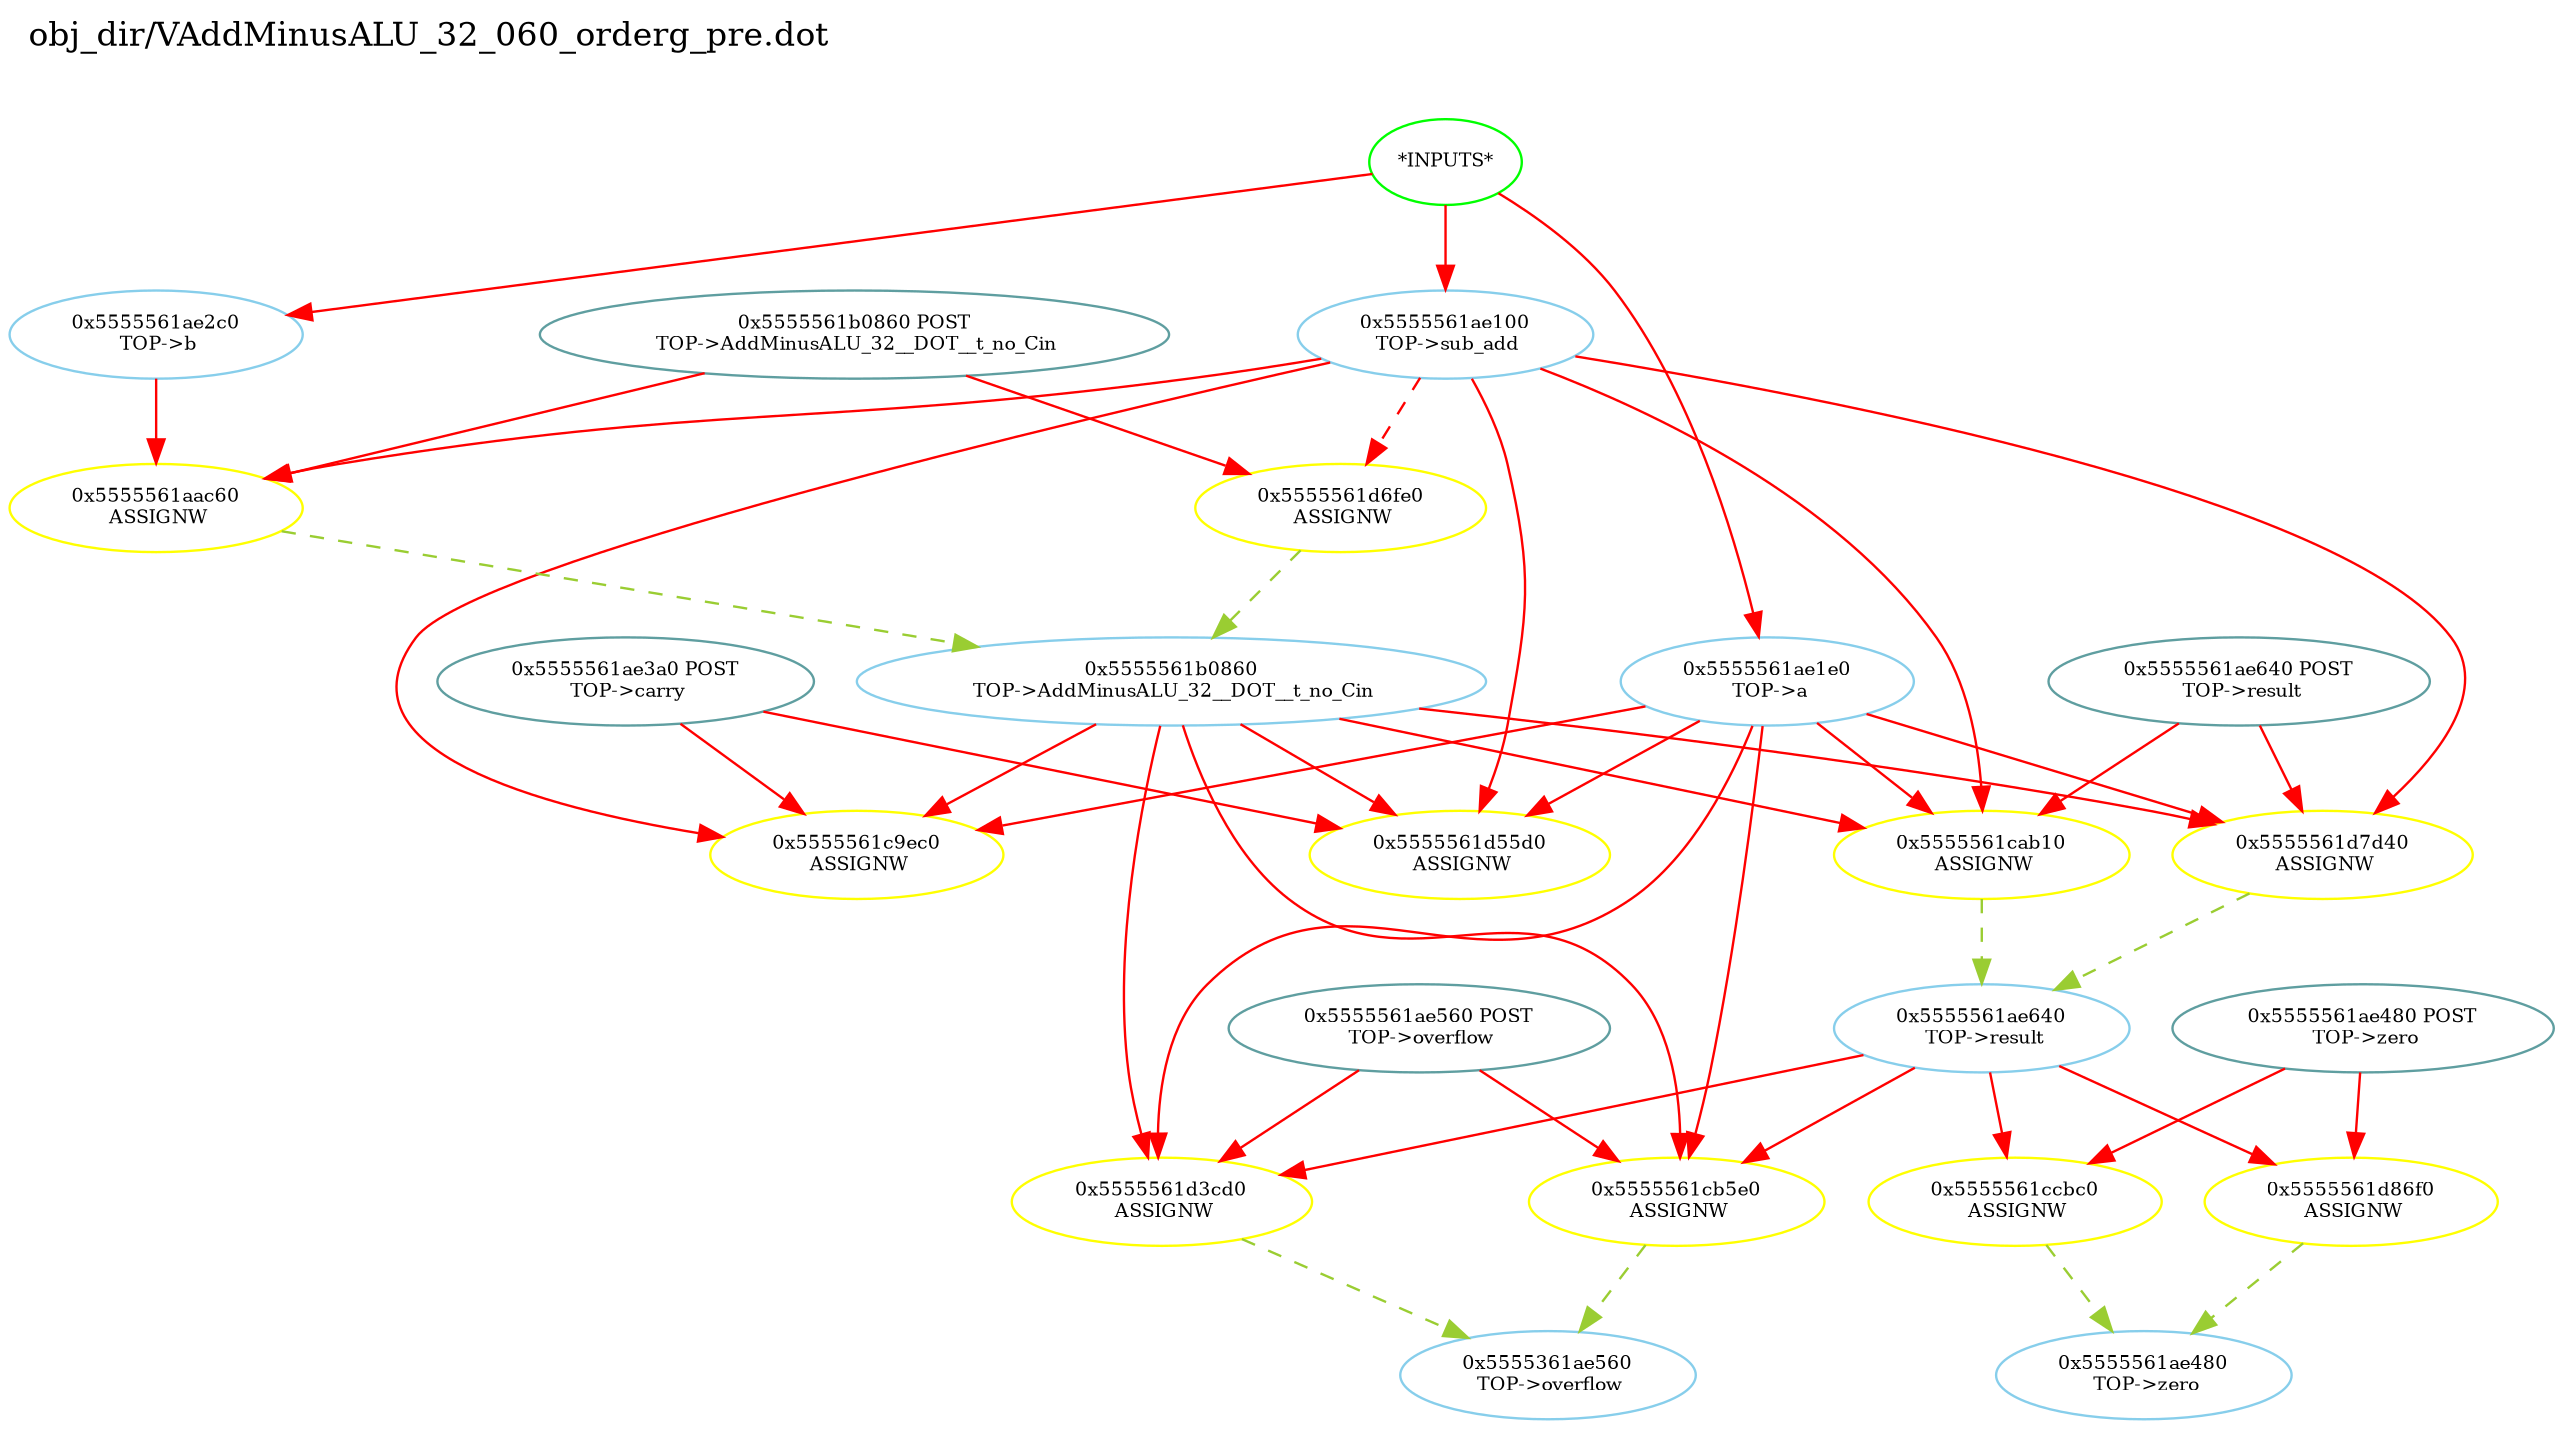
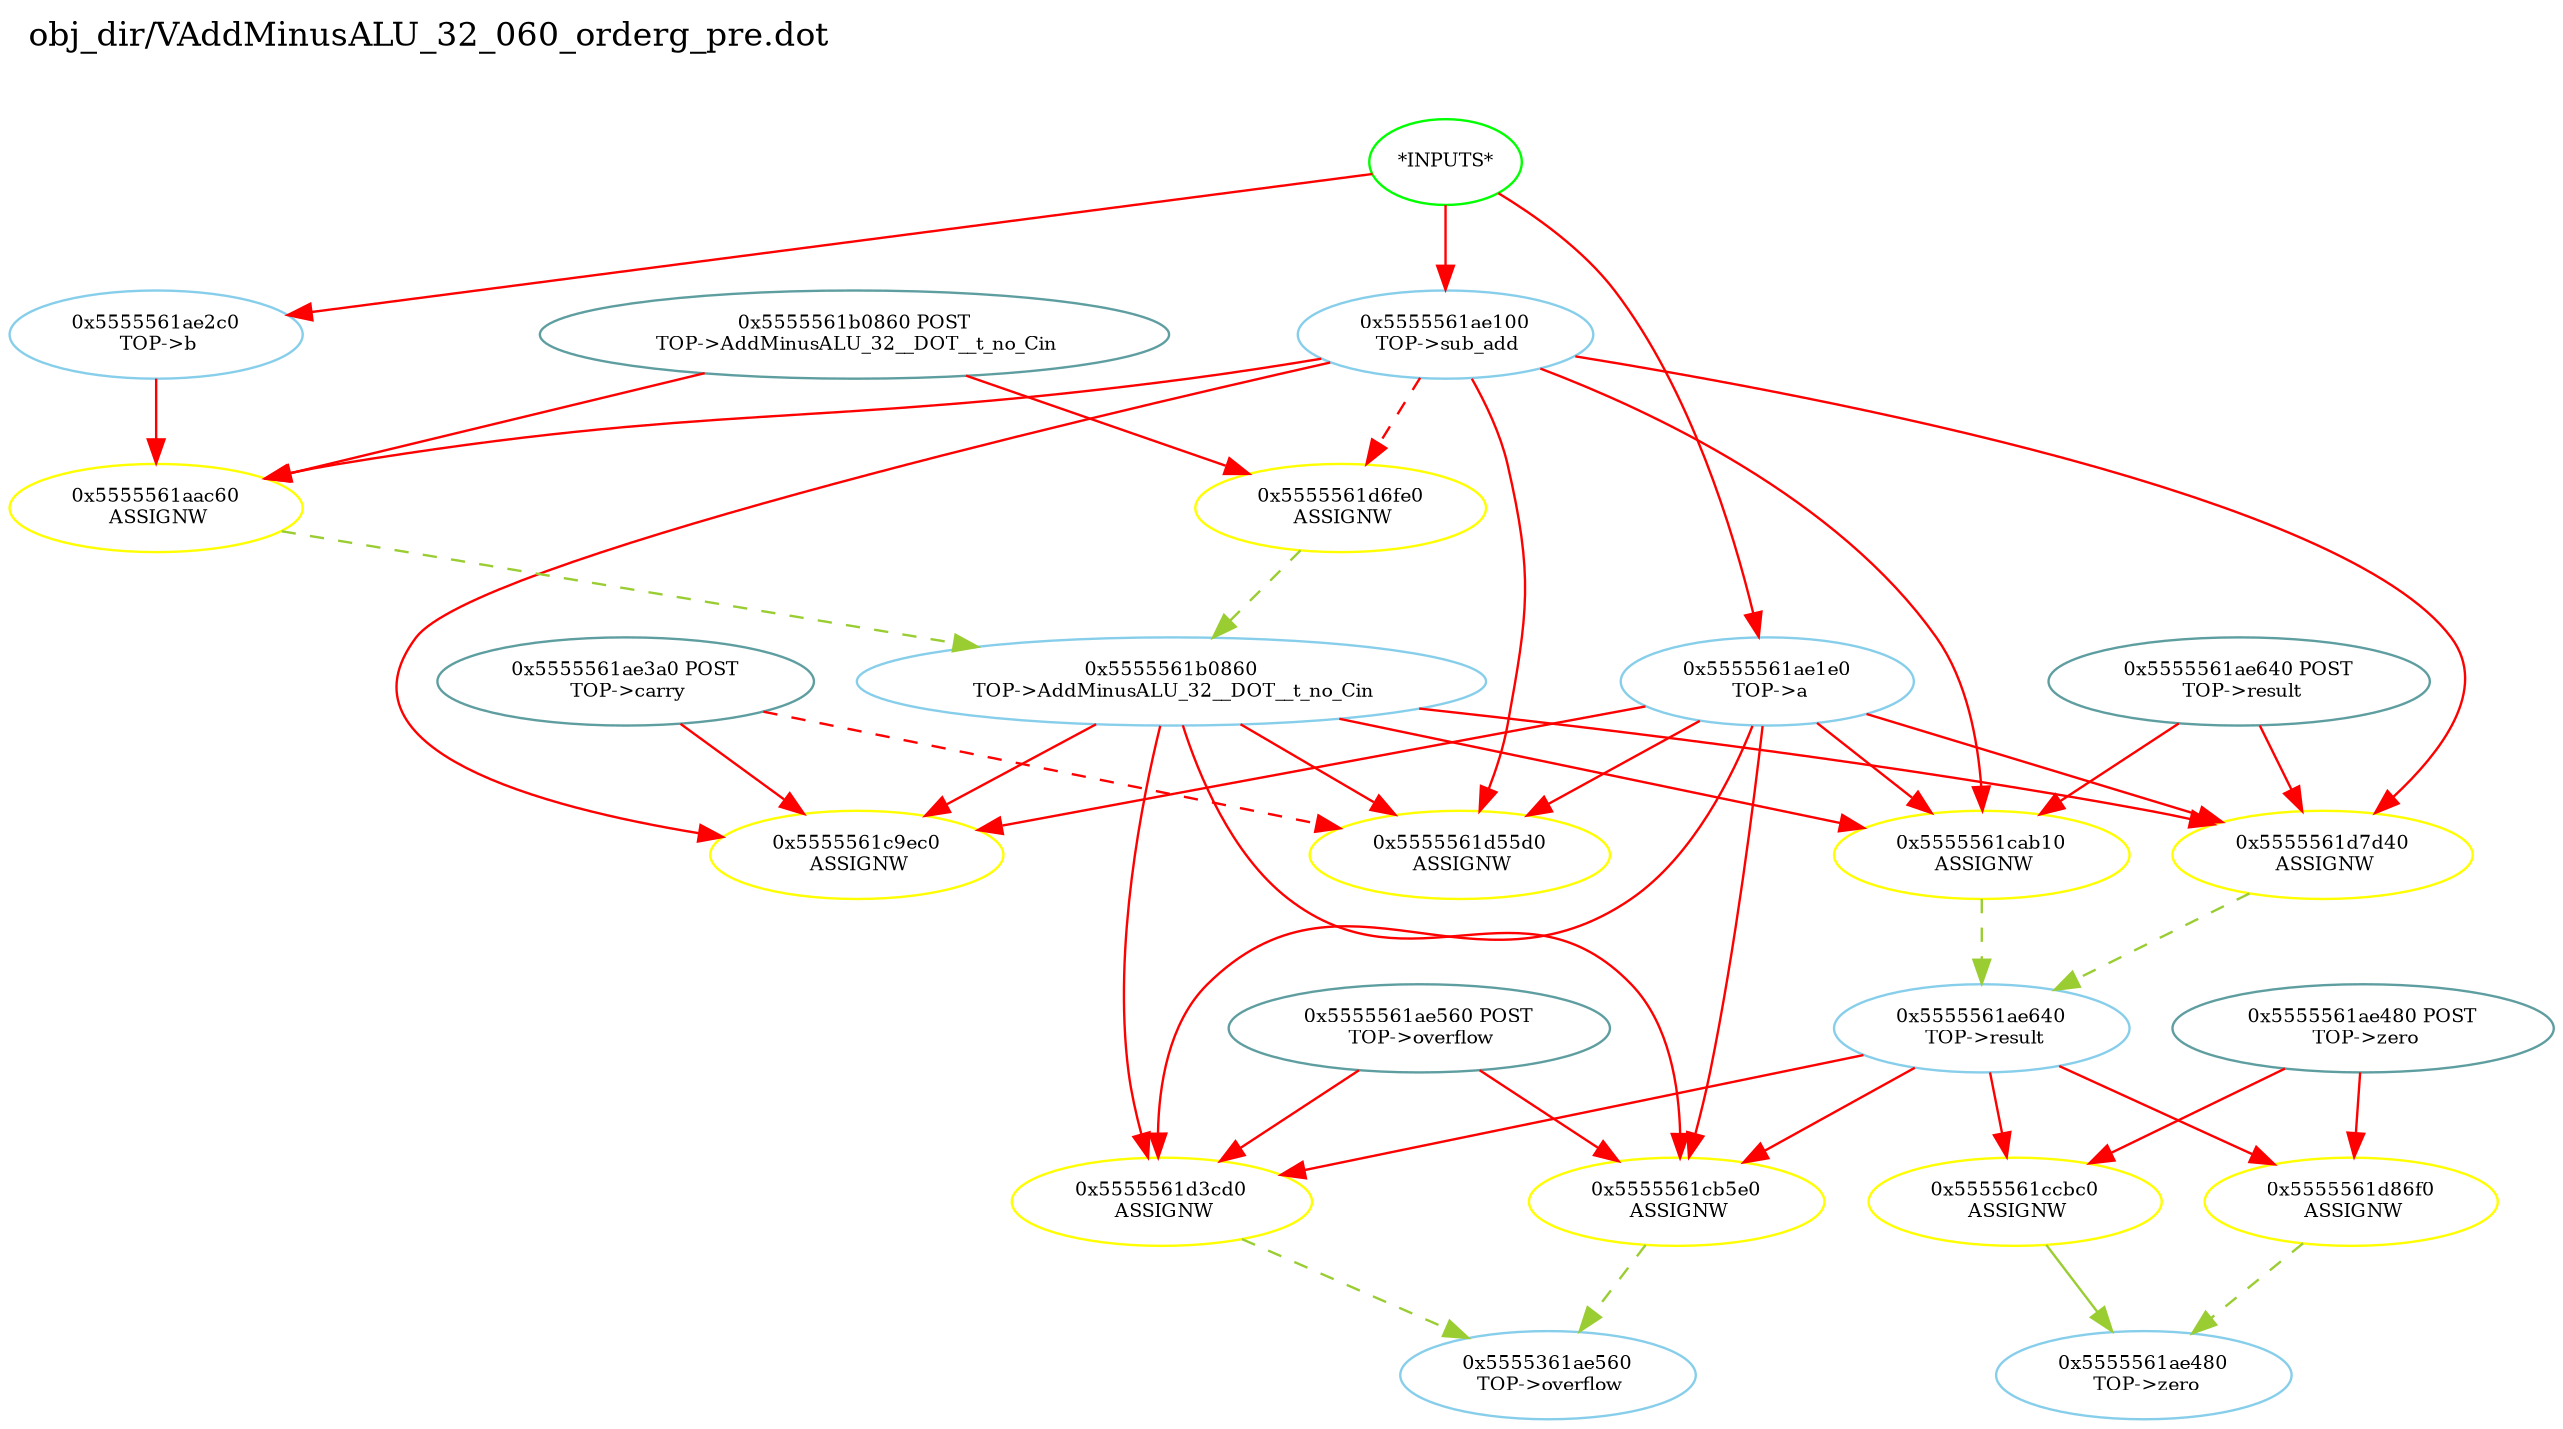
(1054, 770) -> (1054, 770)
(2072, 1278) -> (2072, 1278)
